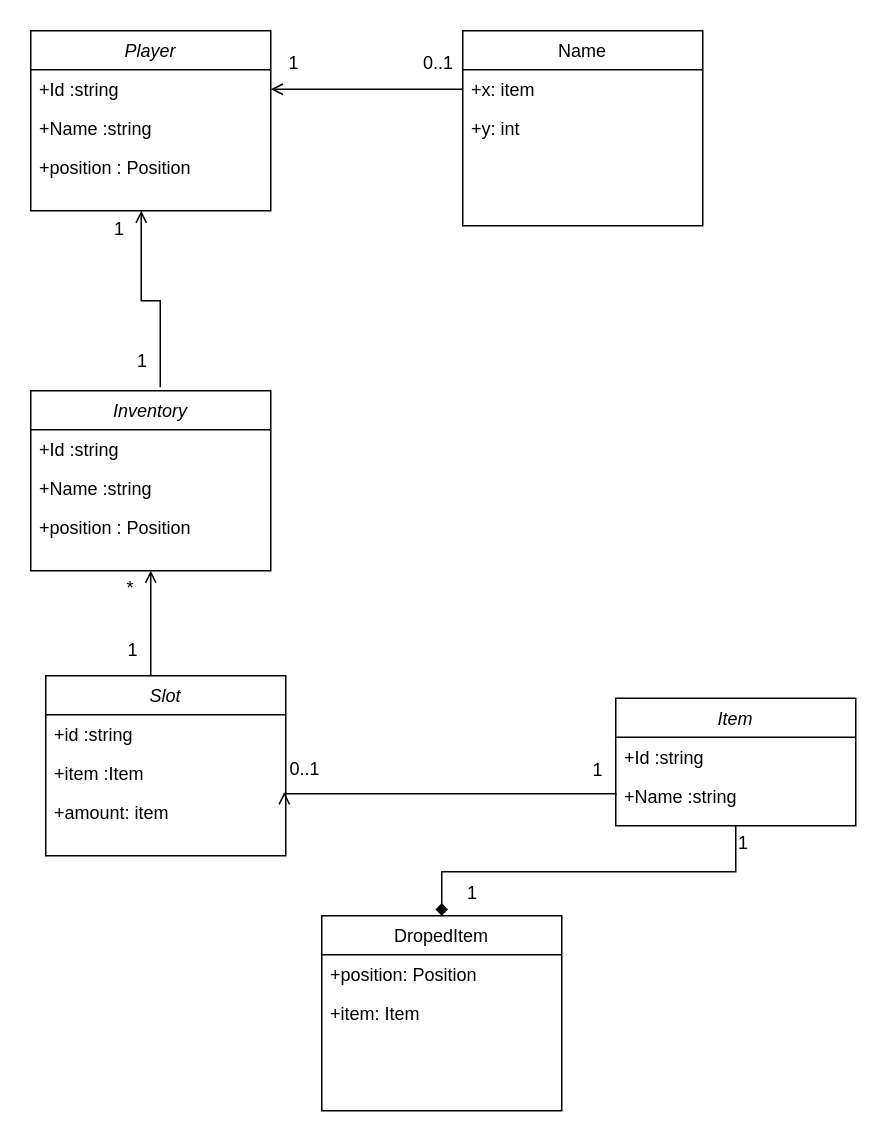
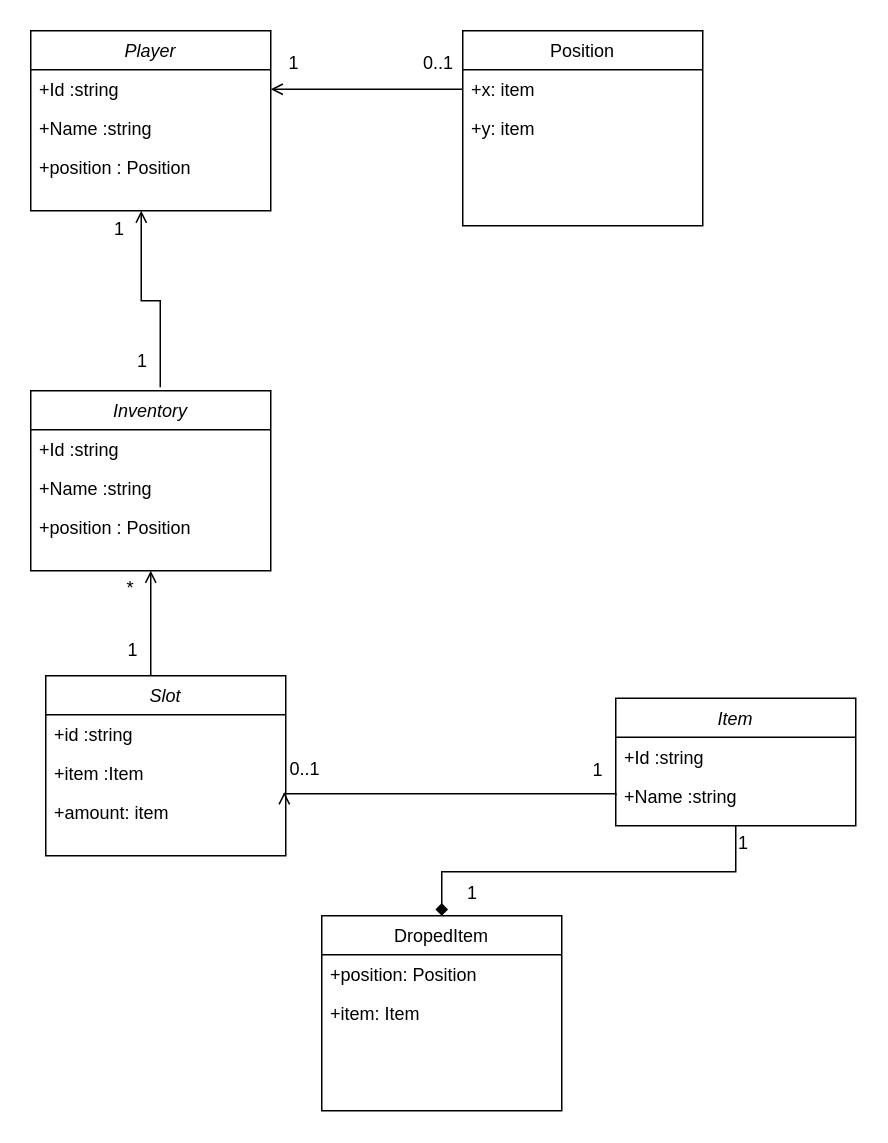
(582, 51) -> (582, 51)
(499, 129) -> (504, 129)
